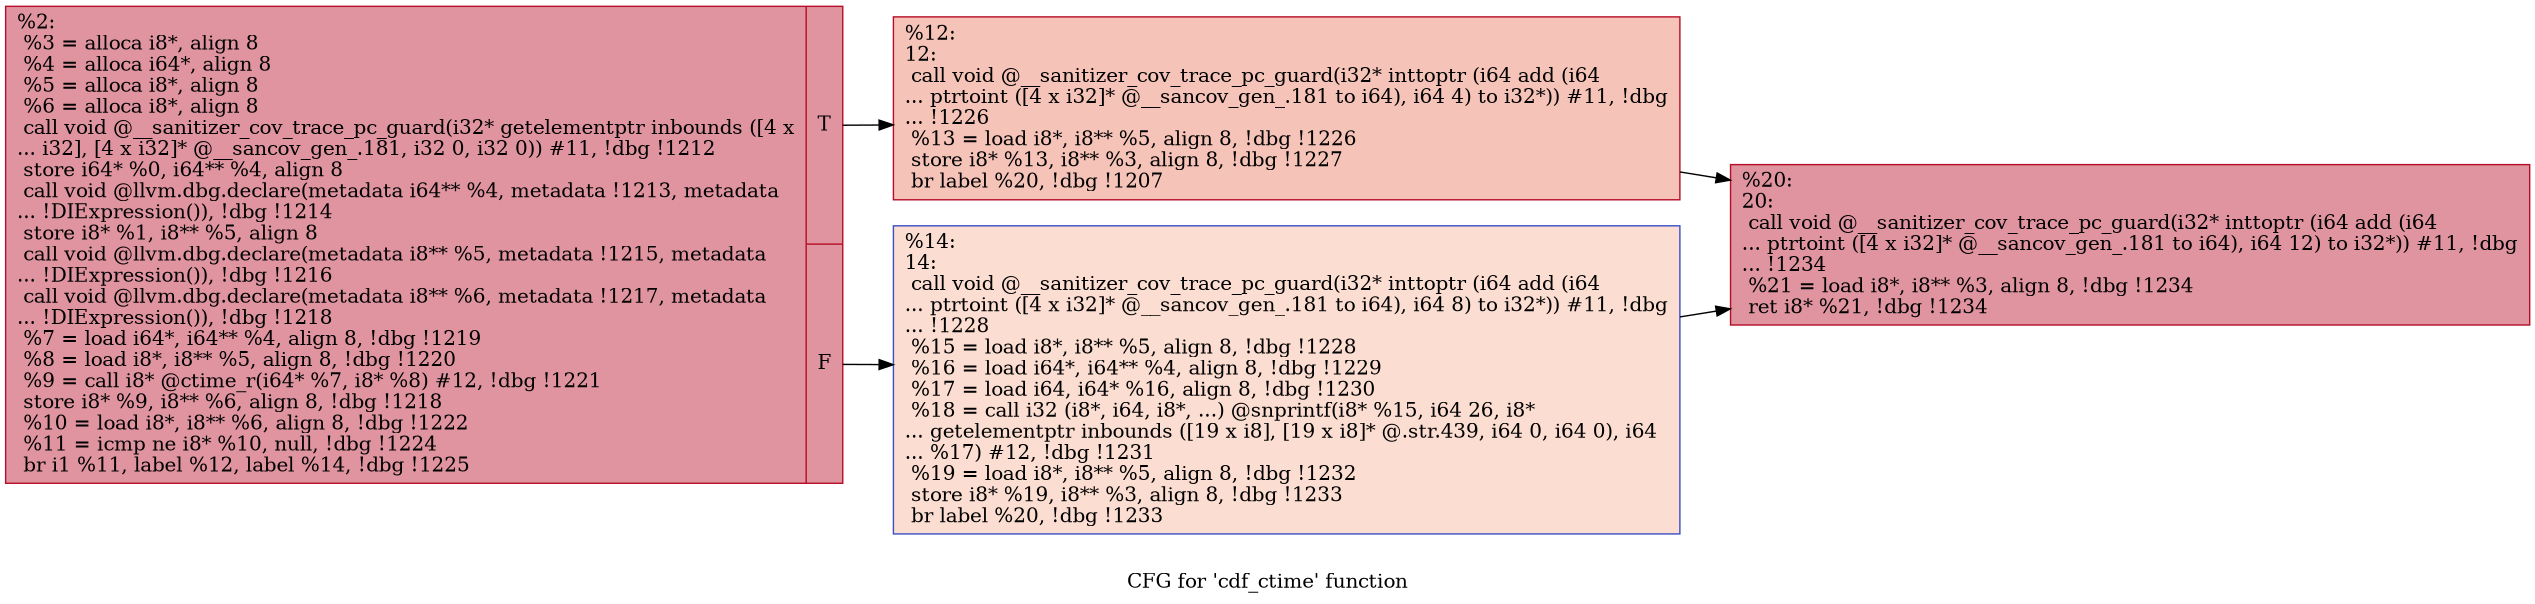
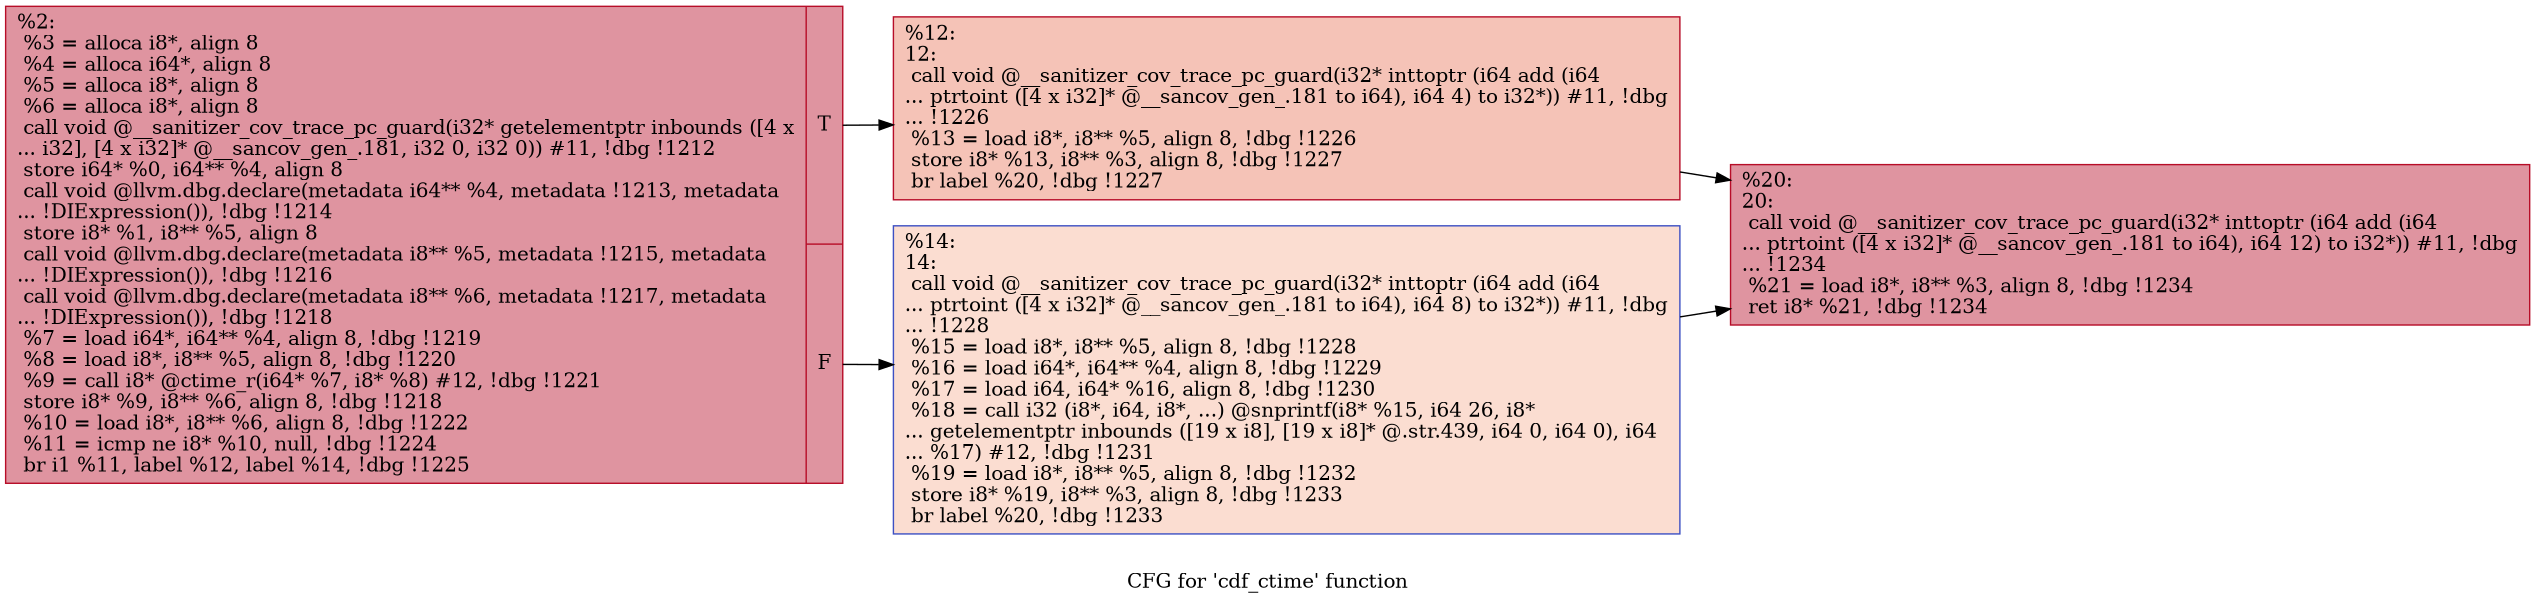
(1034, 181) -> (1034, 181)
